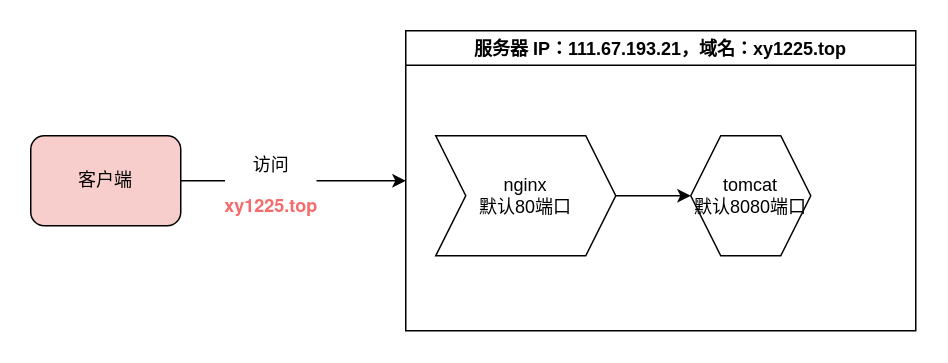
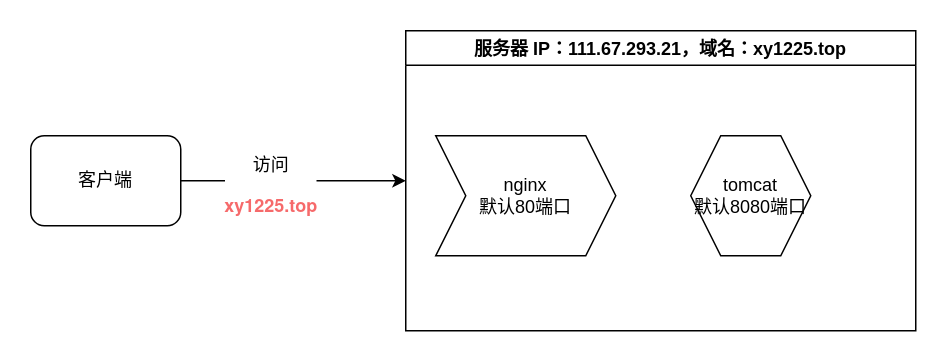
(660, 49) -> (660, 49)
(106, 181) -> (106, 181)
(659, 196) -> none
